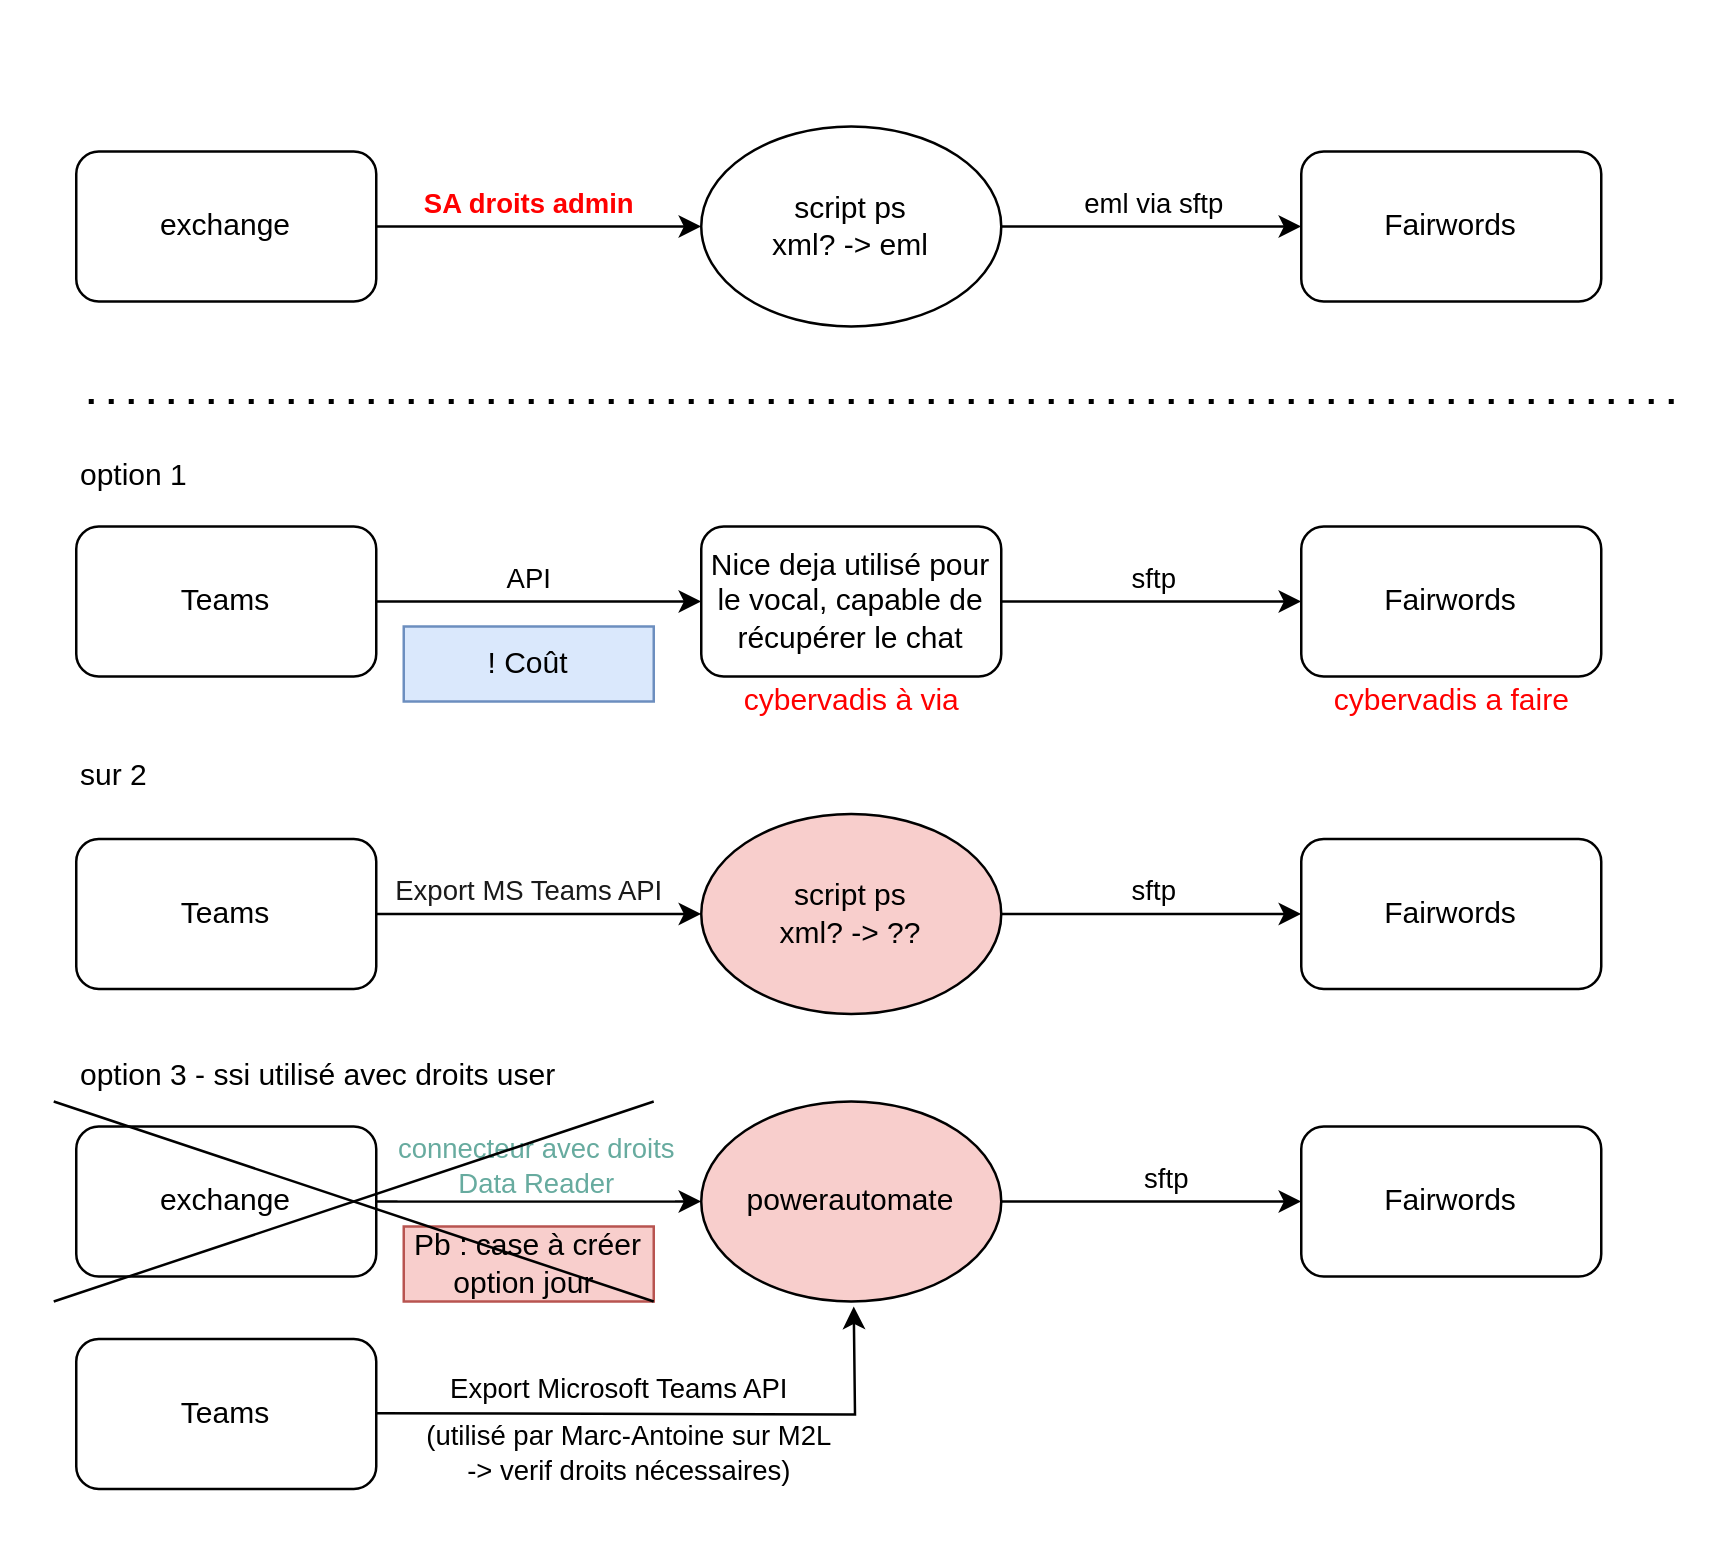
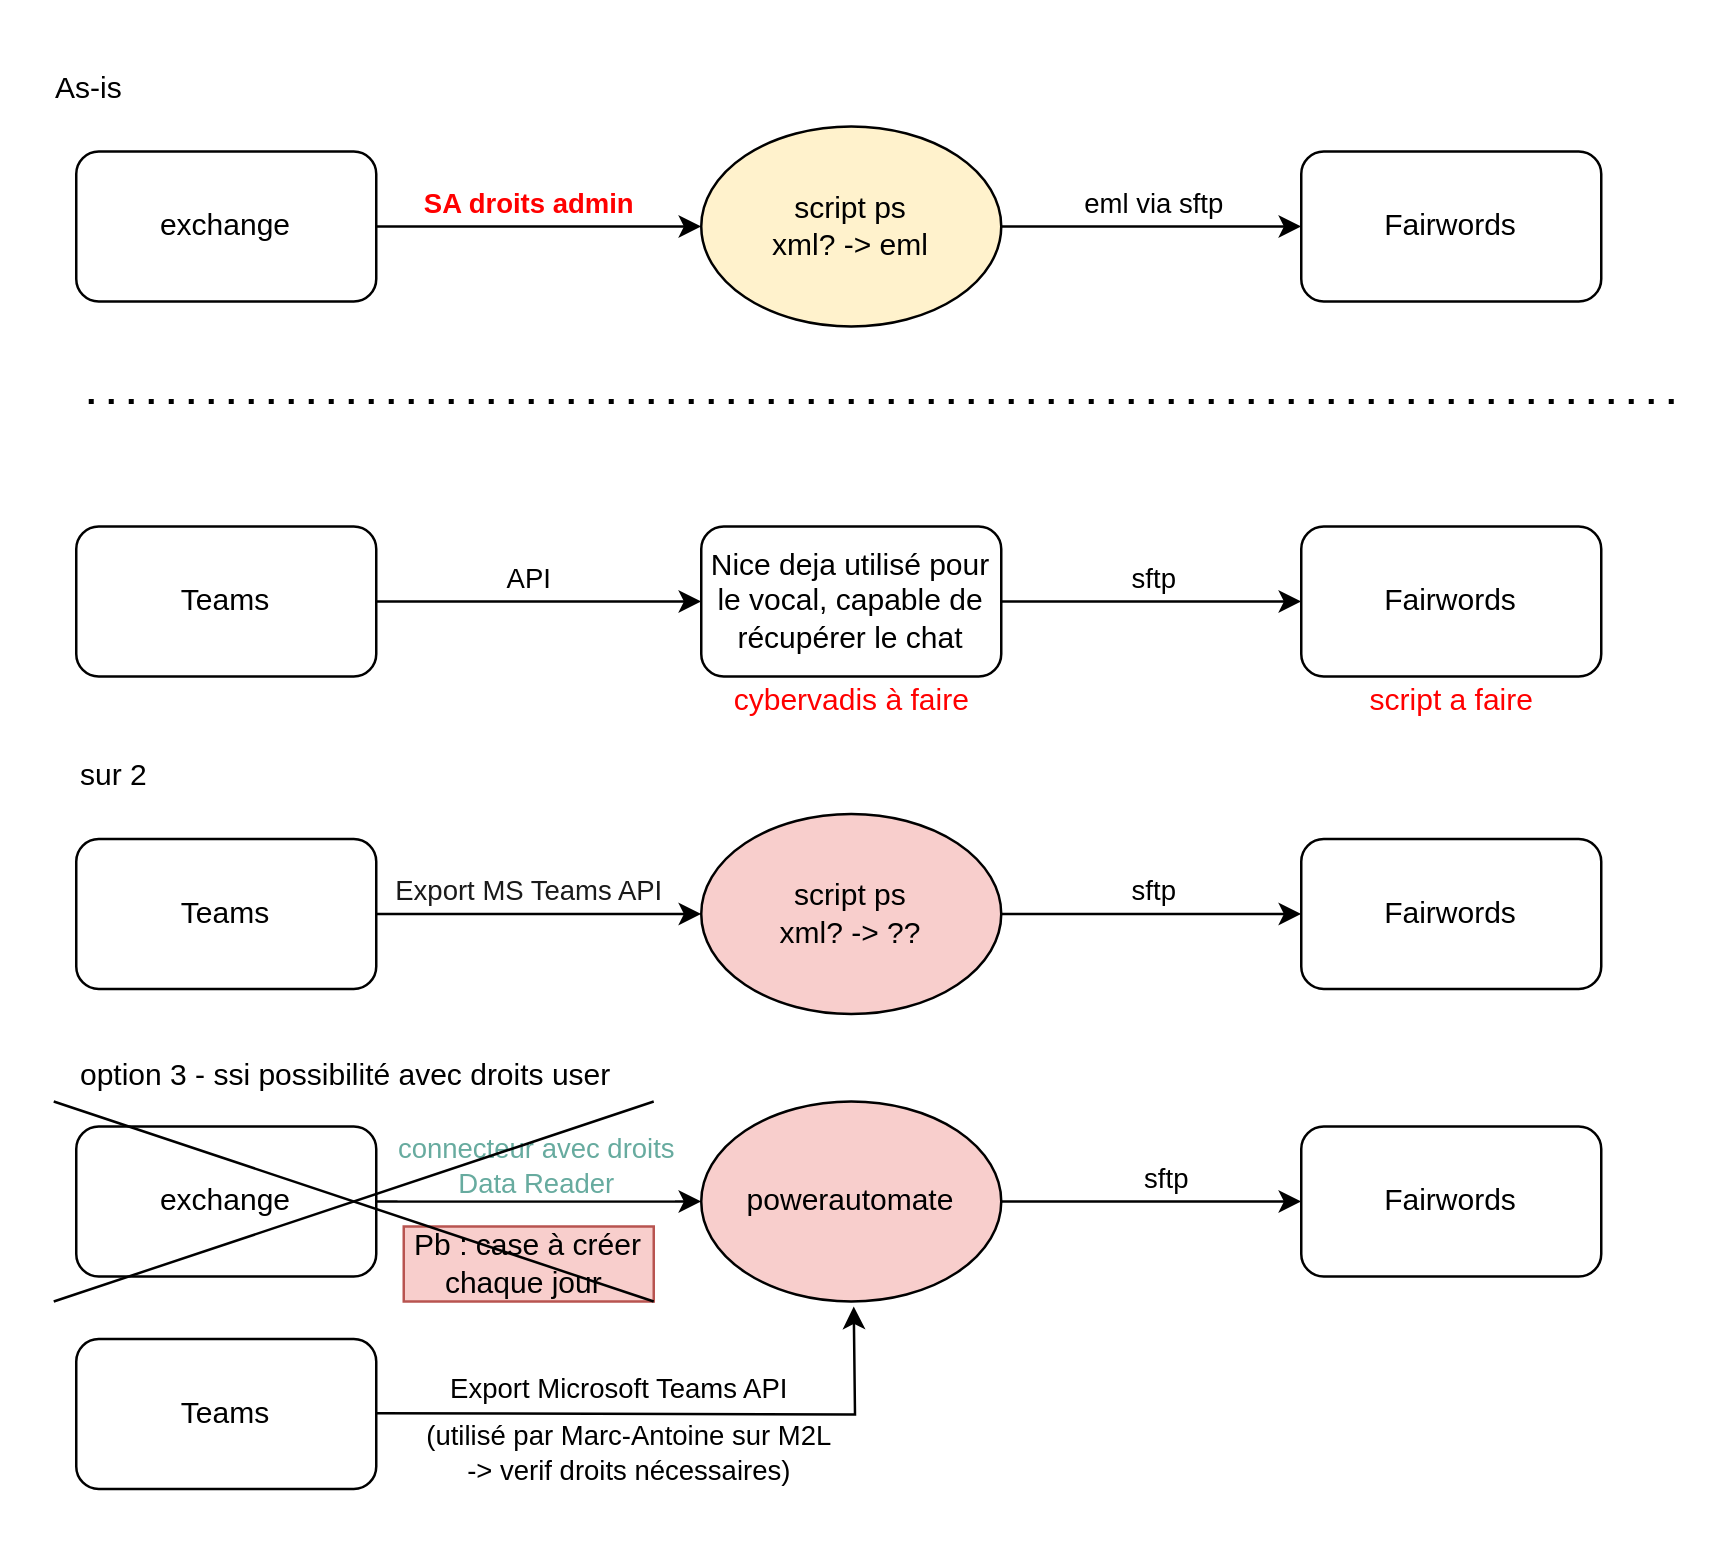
none -> (126, 89)
(851, 226) -> (851, 226)
(151, 476) -> none
(529, 664) -> none
(853, 701) -> (853, 701)
(1453, 701) -> (1453, 701)
(354, 1076) -> (354, 1076)
(529, 1264) -> (529, 1264)
